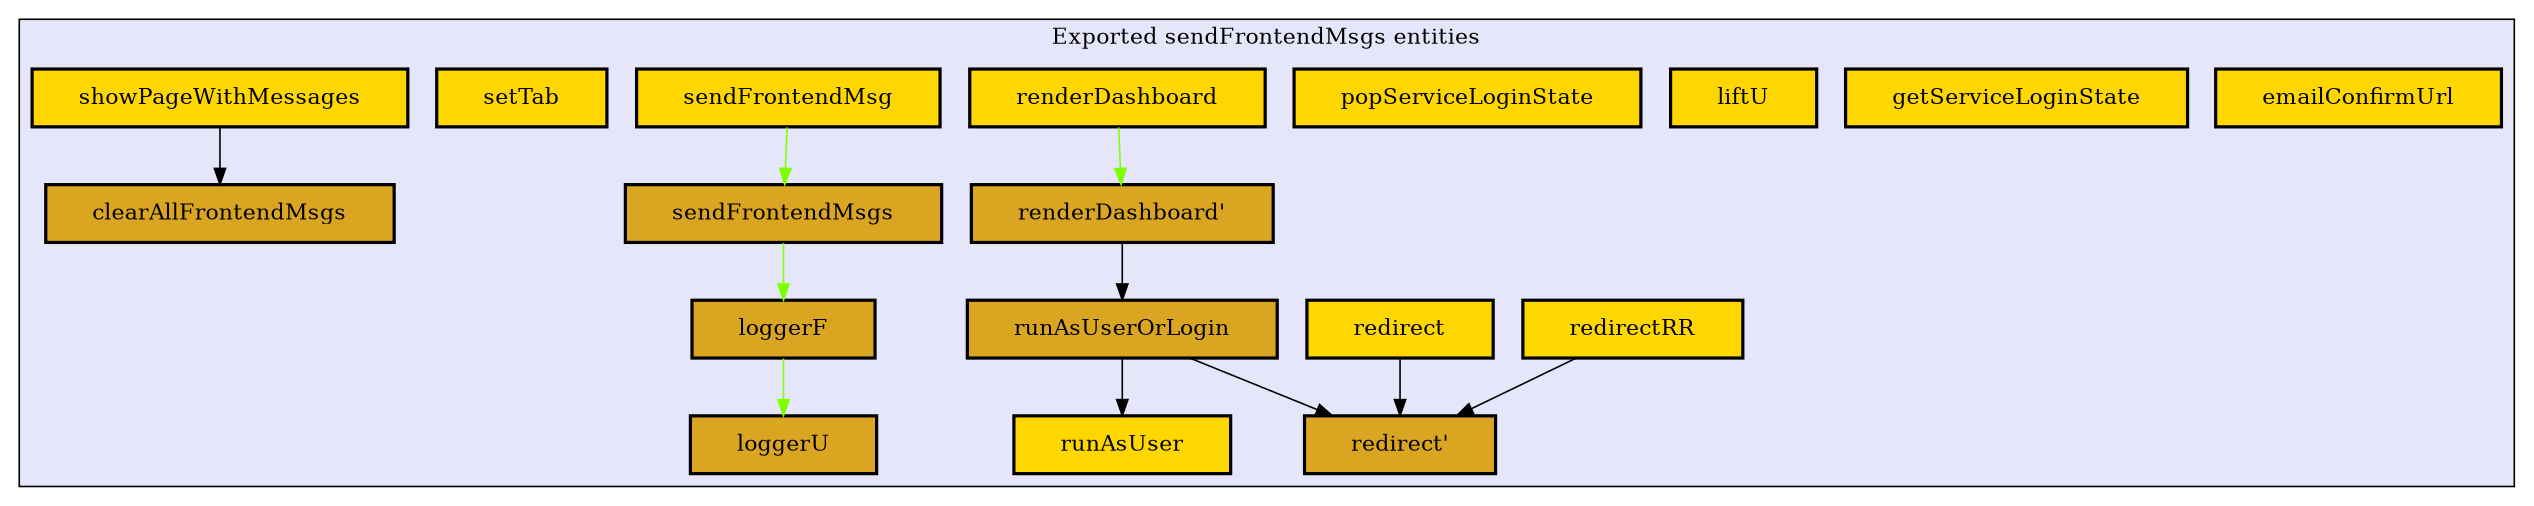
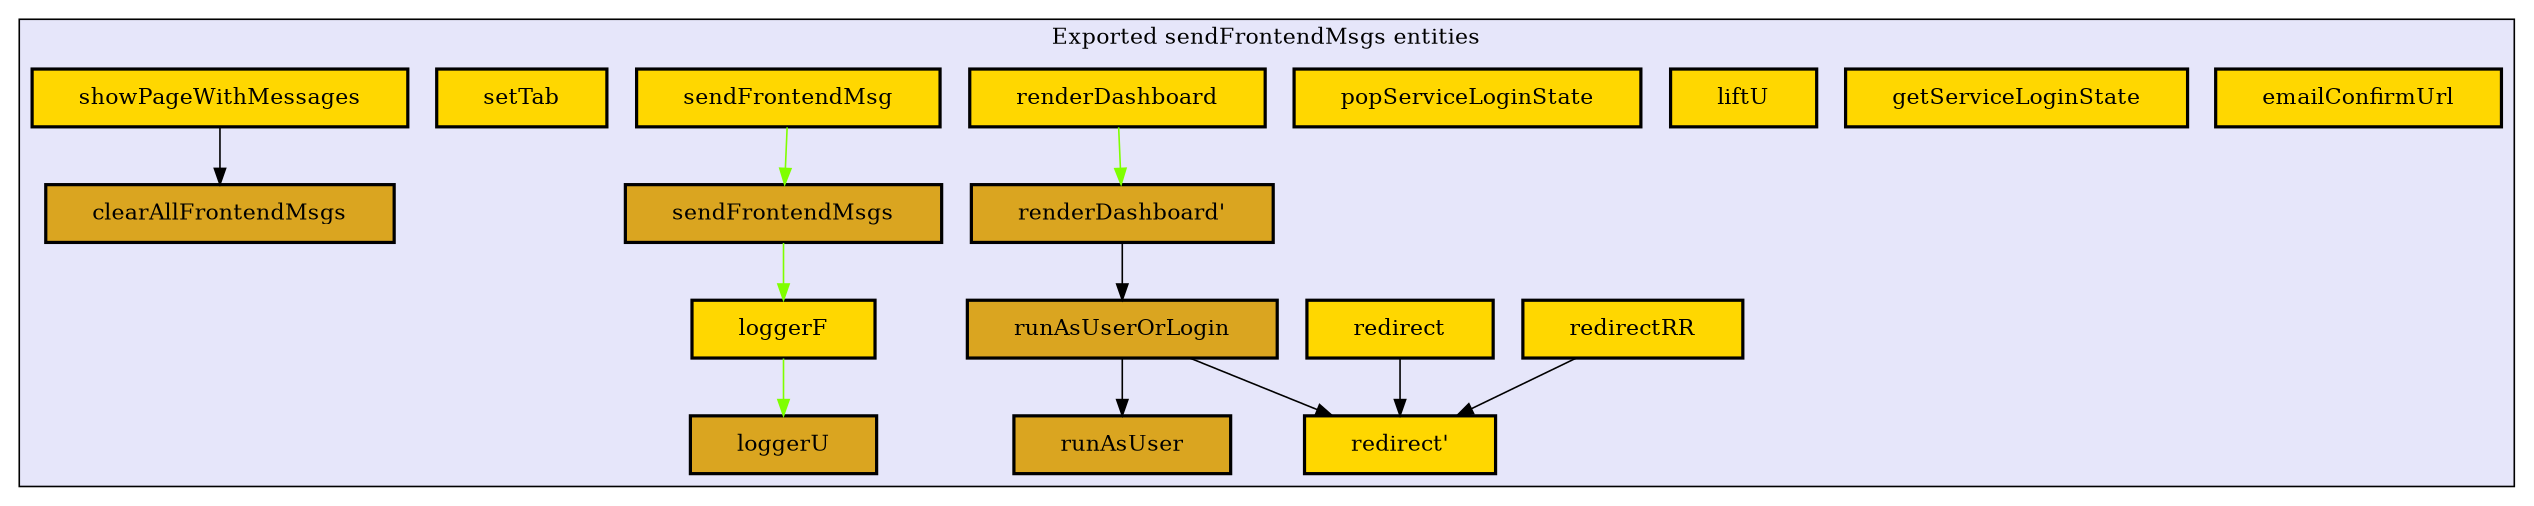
(784, 329) -> (784, 329)
(1122, 445) -> (1122, 445)
(1400, 445) -> (1400, 445)
